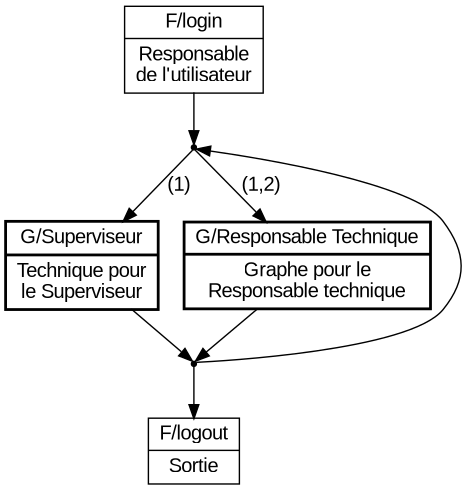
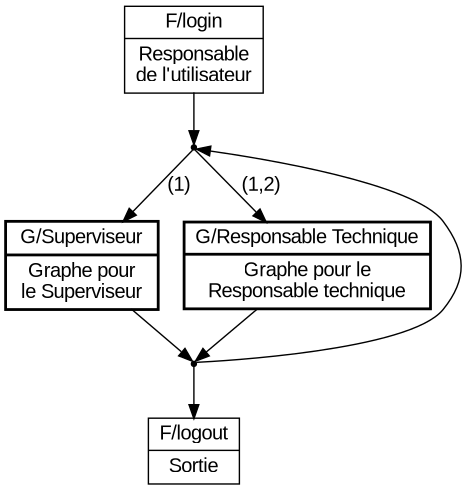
(82, 271) -> (82, 271)
